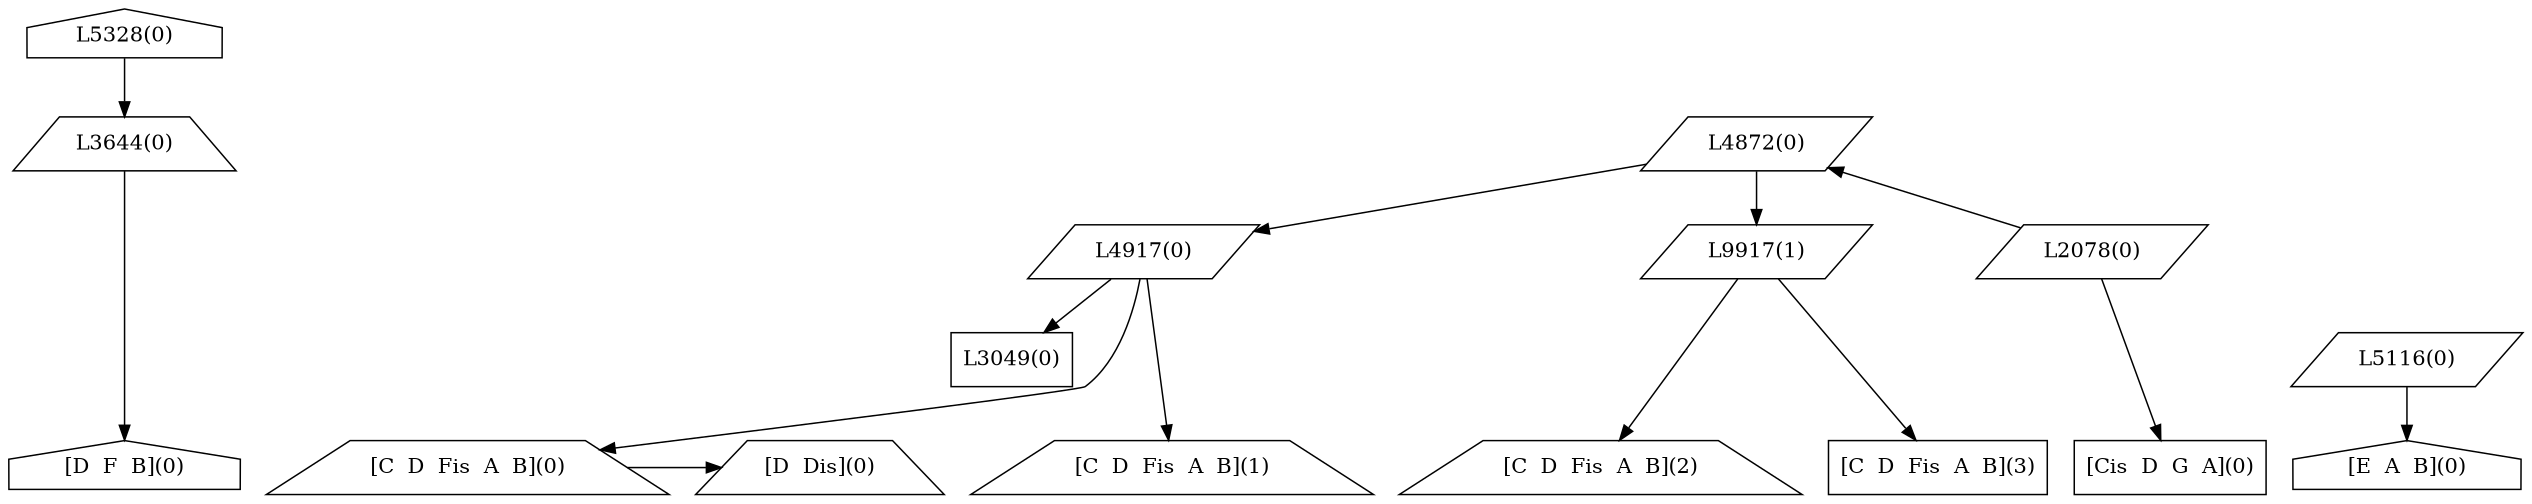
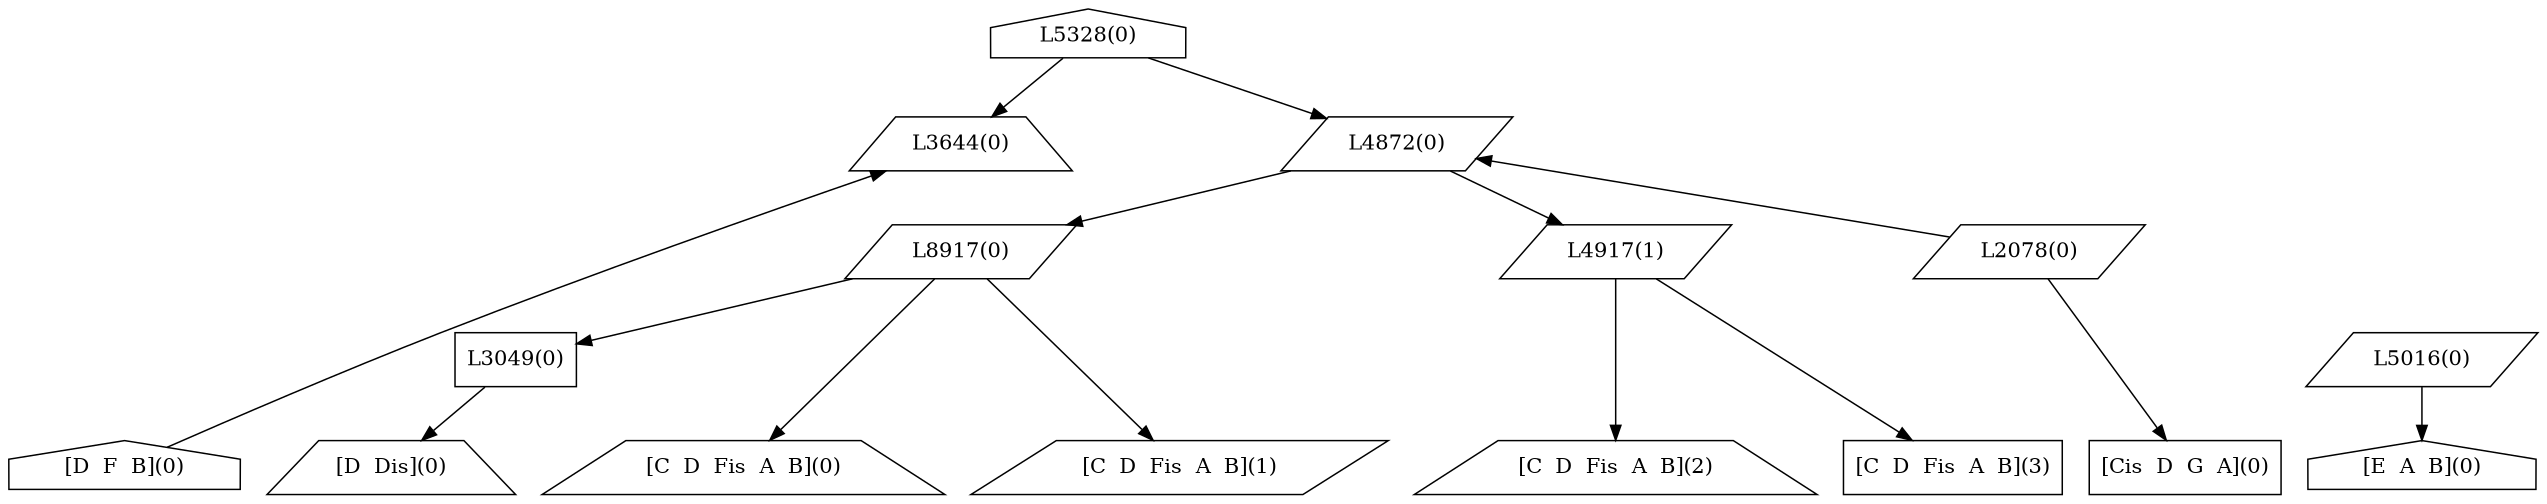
none -> (1230, 86)
(1144, 252) -> (961, 252)
(1757, 252) -> (1616, 252)
(125, 298) -> (516, 304)
(2407, 360) -> (2422, 360)
(667, 468) -> (459, 409)
(1172, 468) -> (1180, 468)
